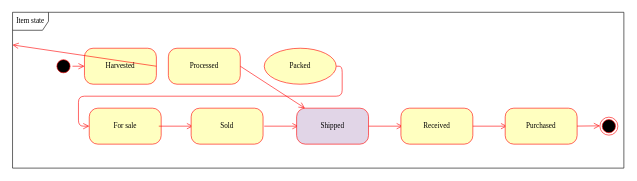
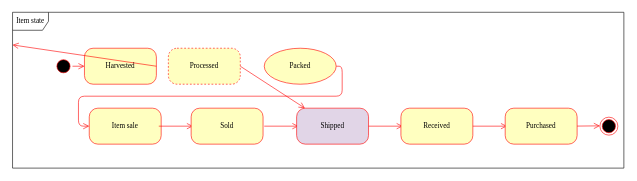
(204, 66) -> (204, 66)
(125, 126) -> (125, 126)
